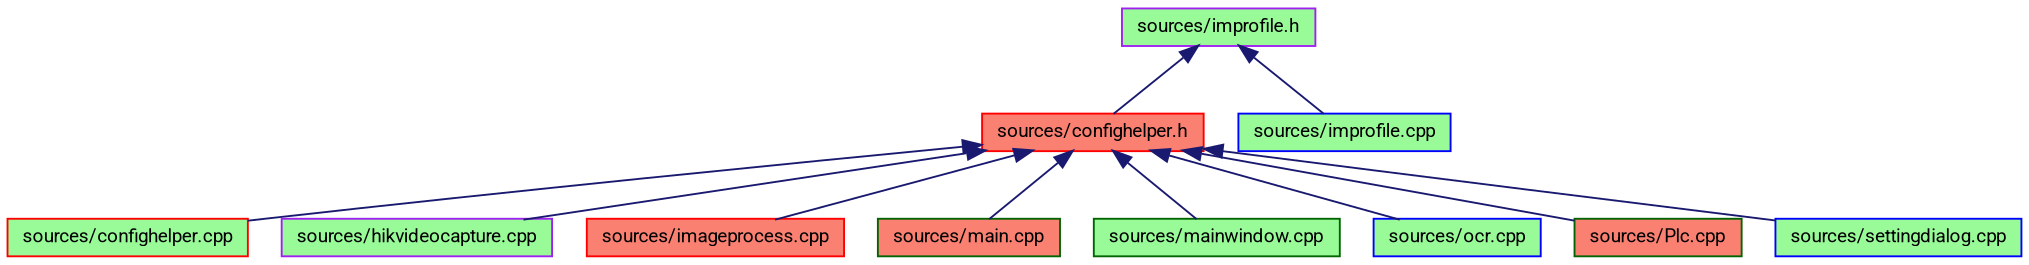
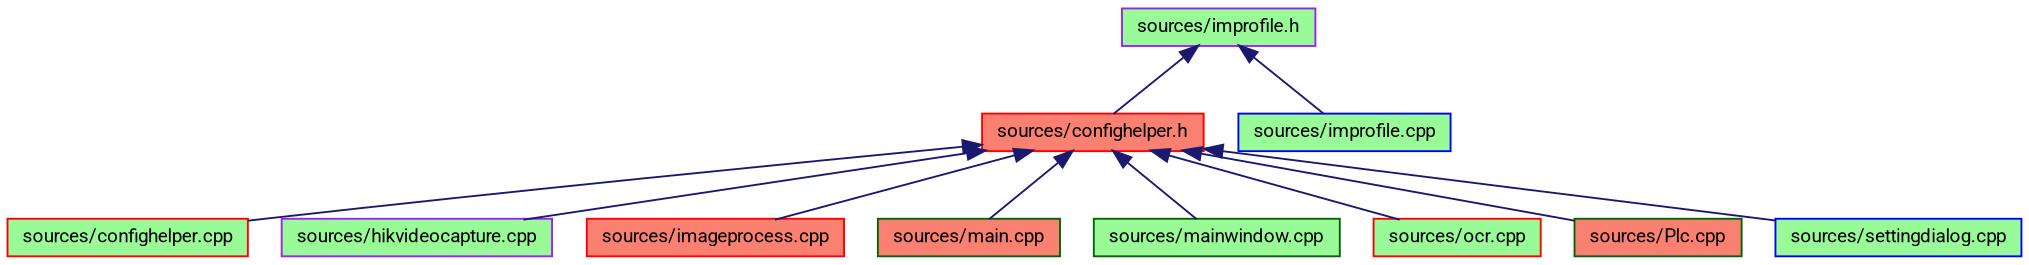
(1457, 238) -> (1457, 238)
